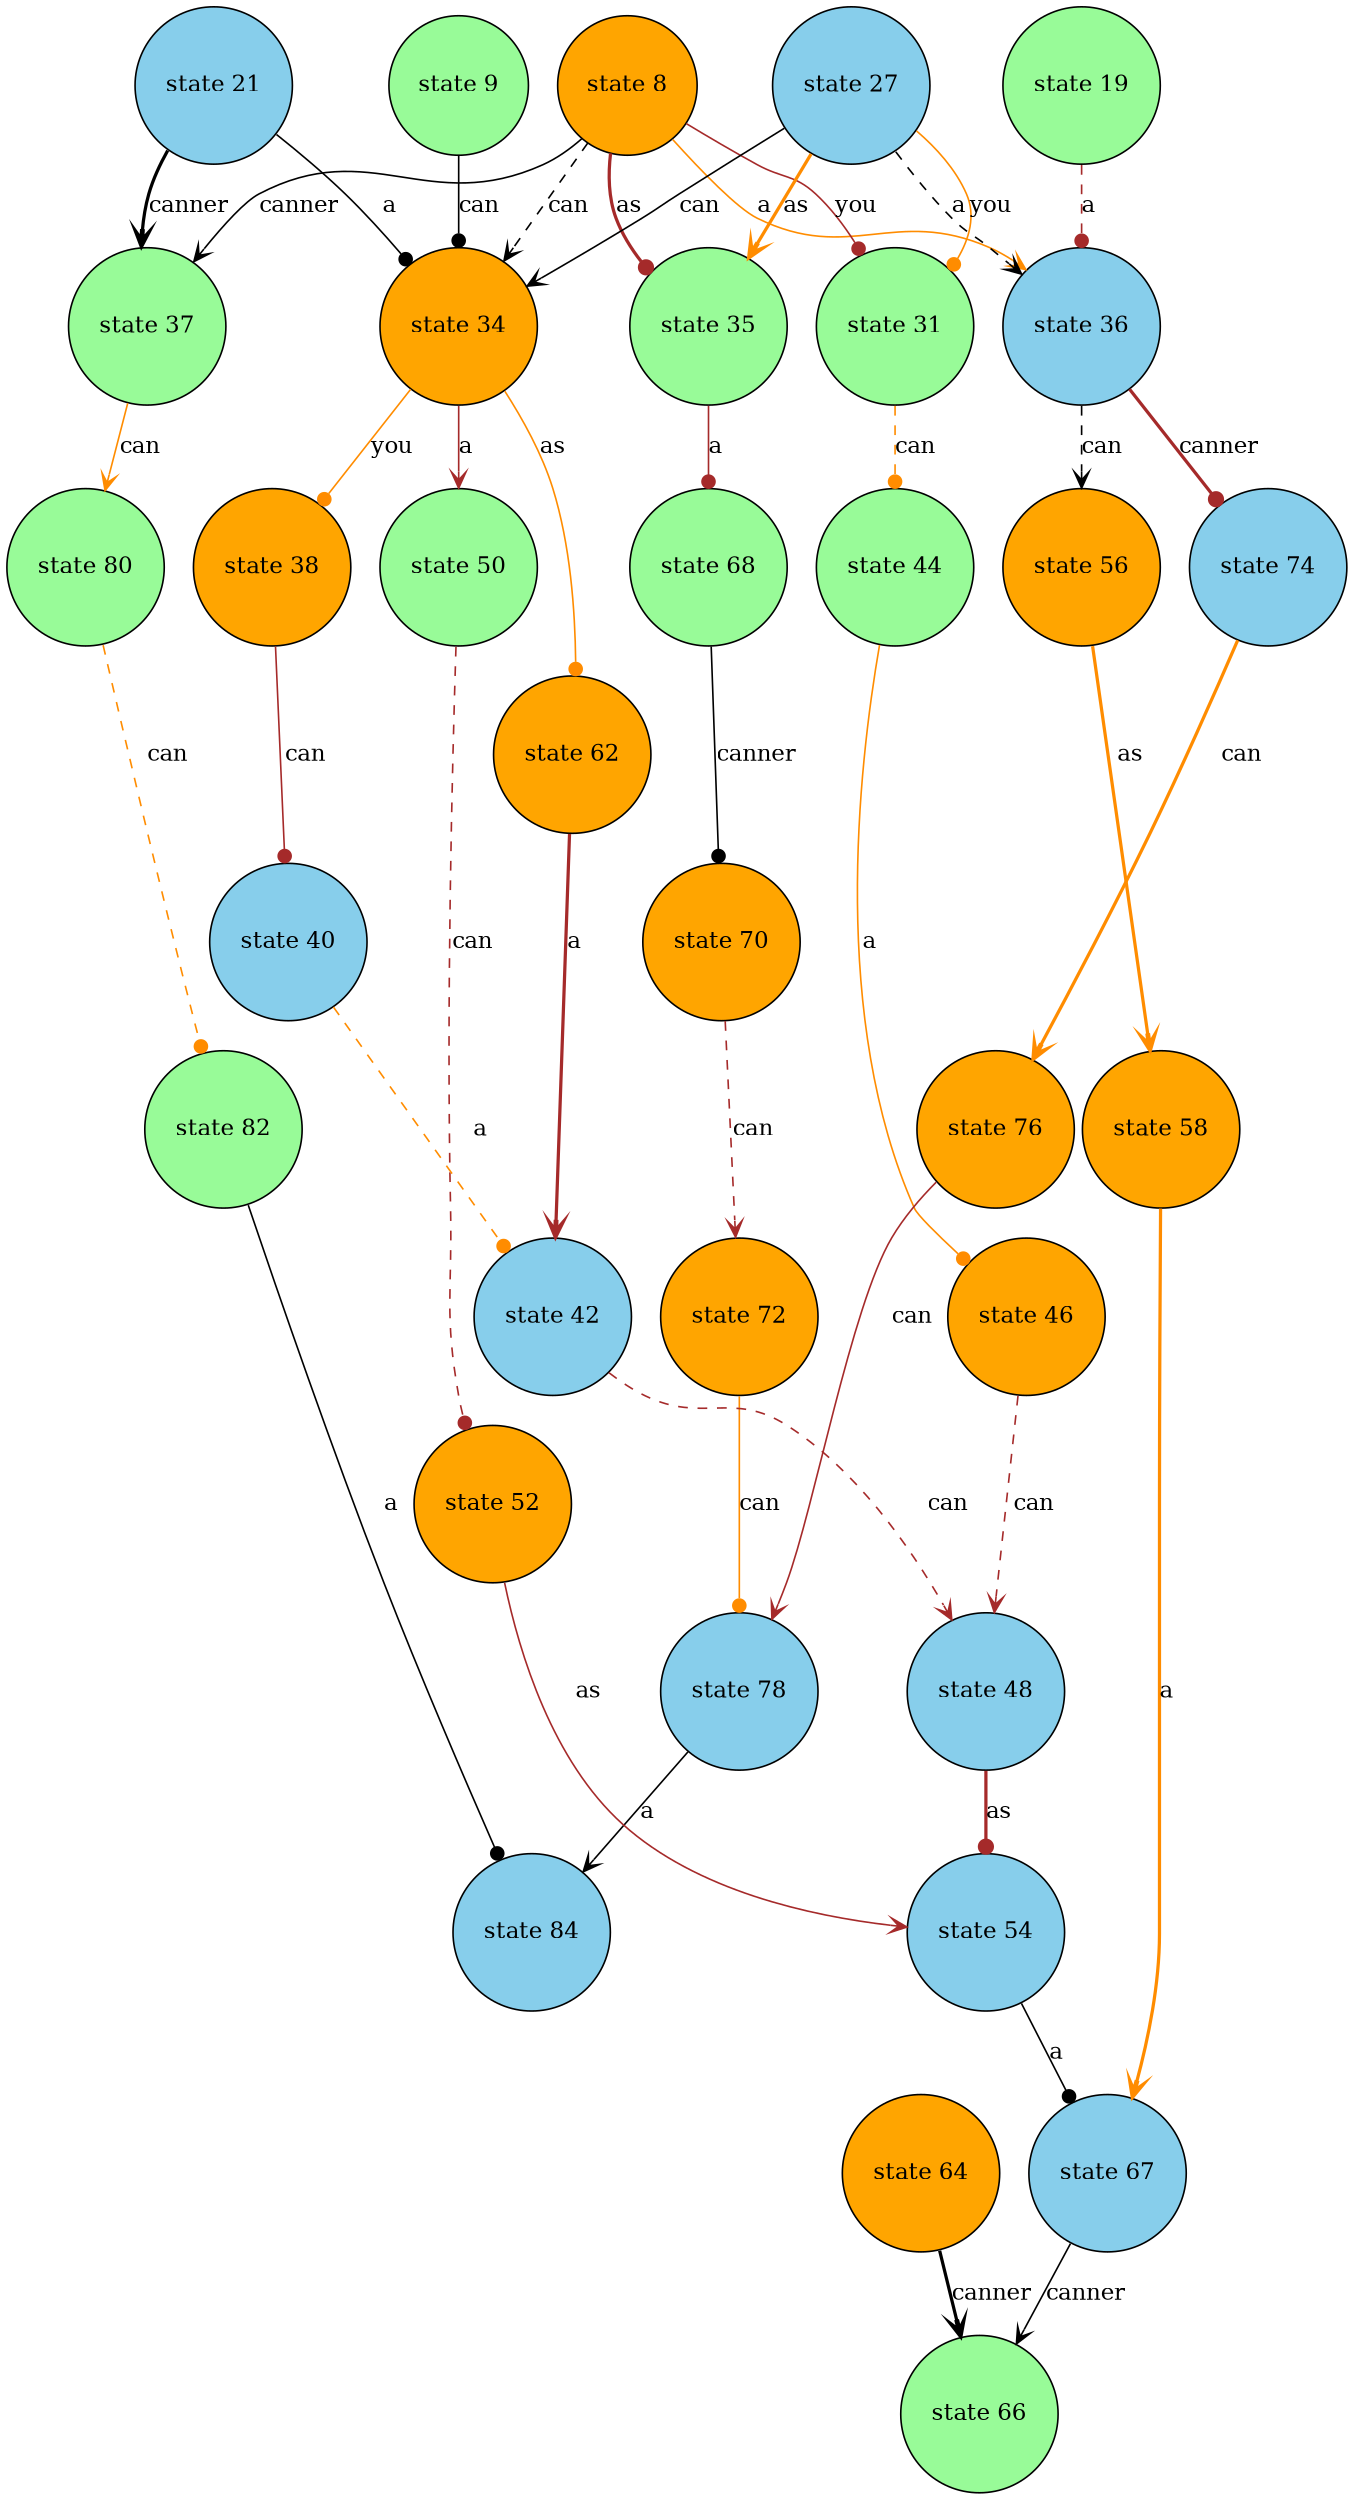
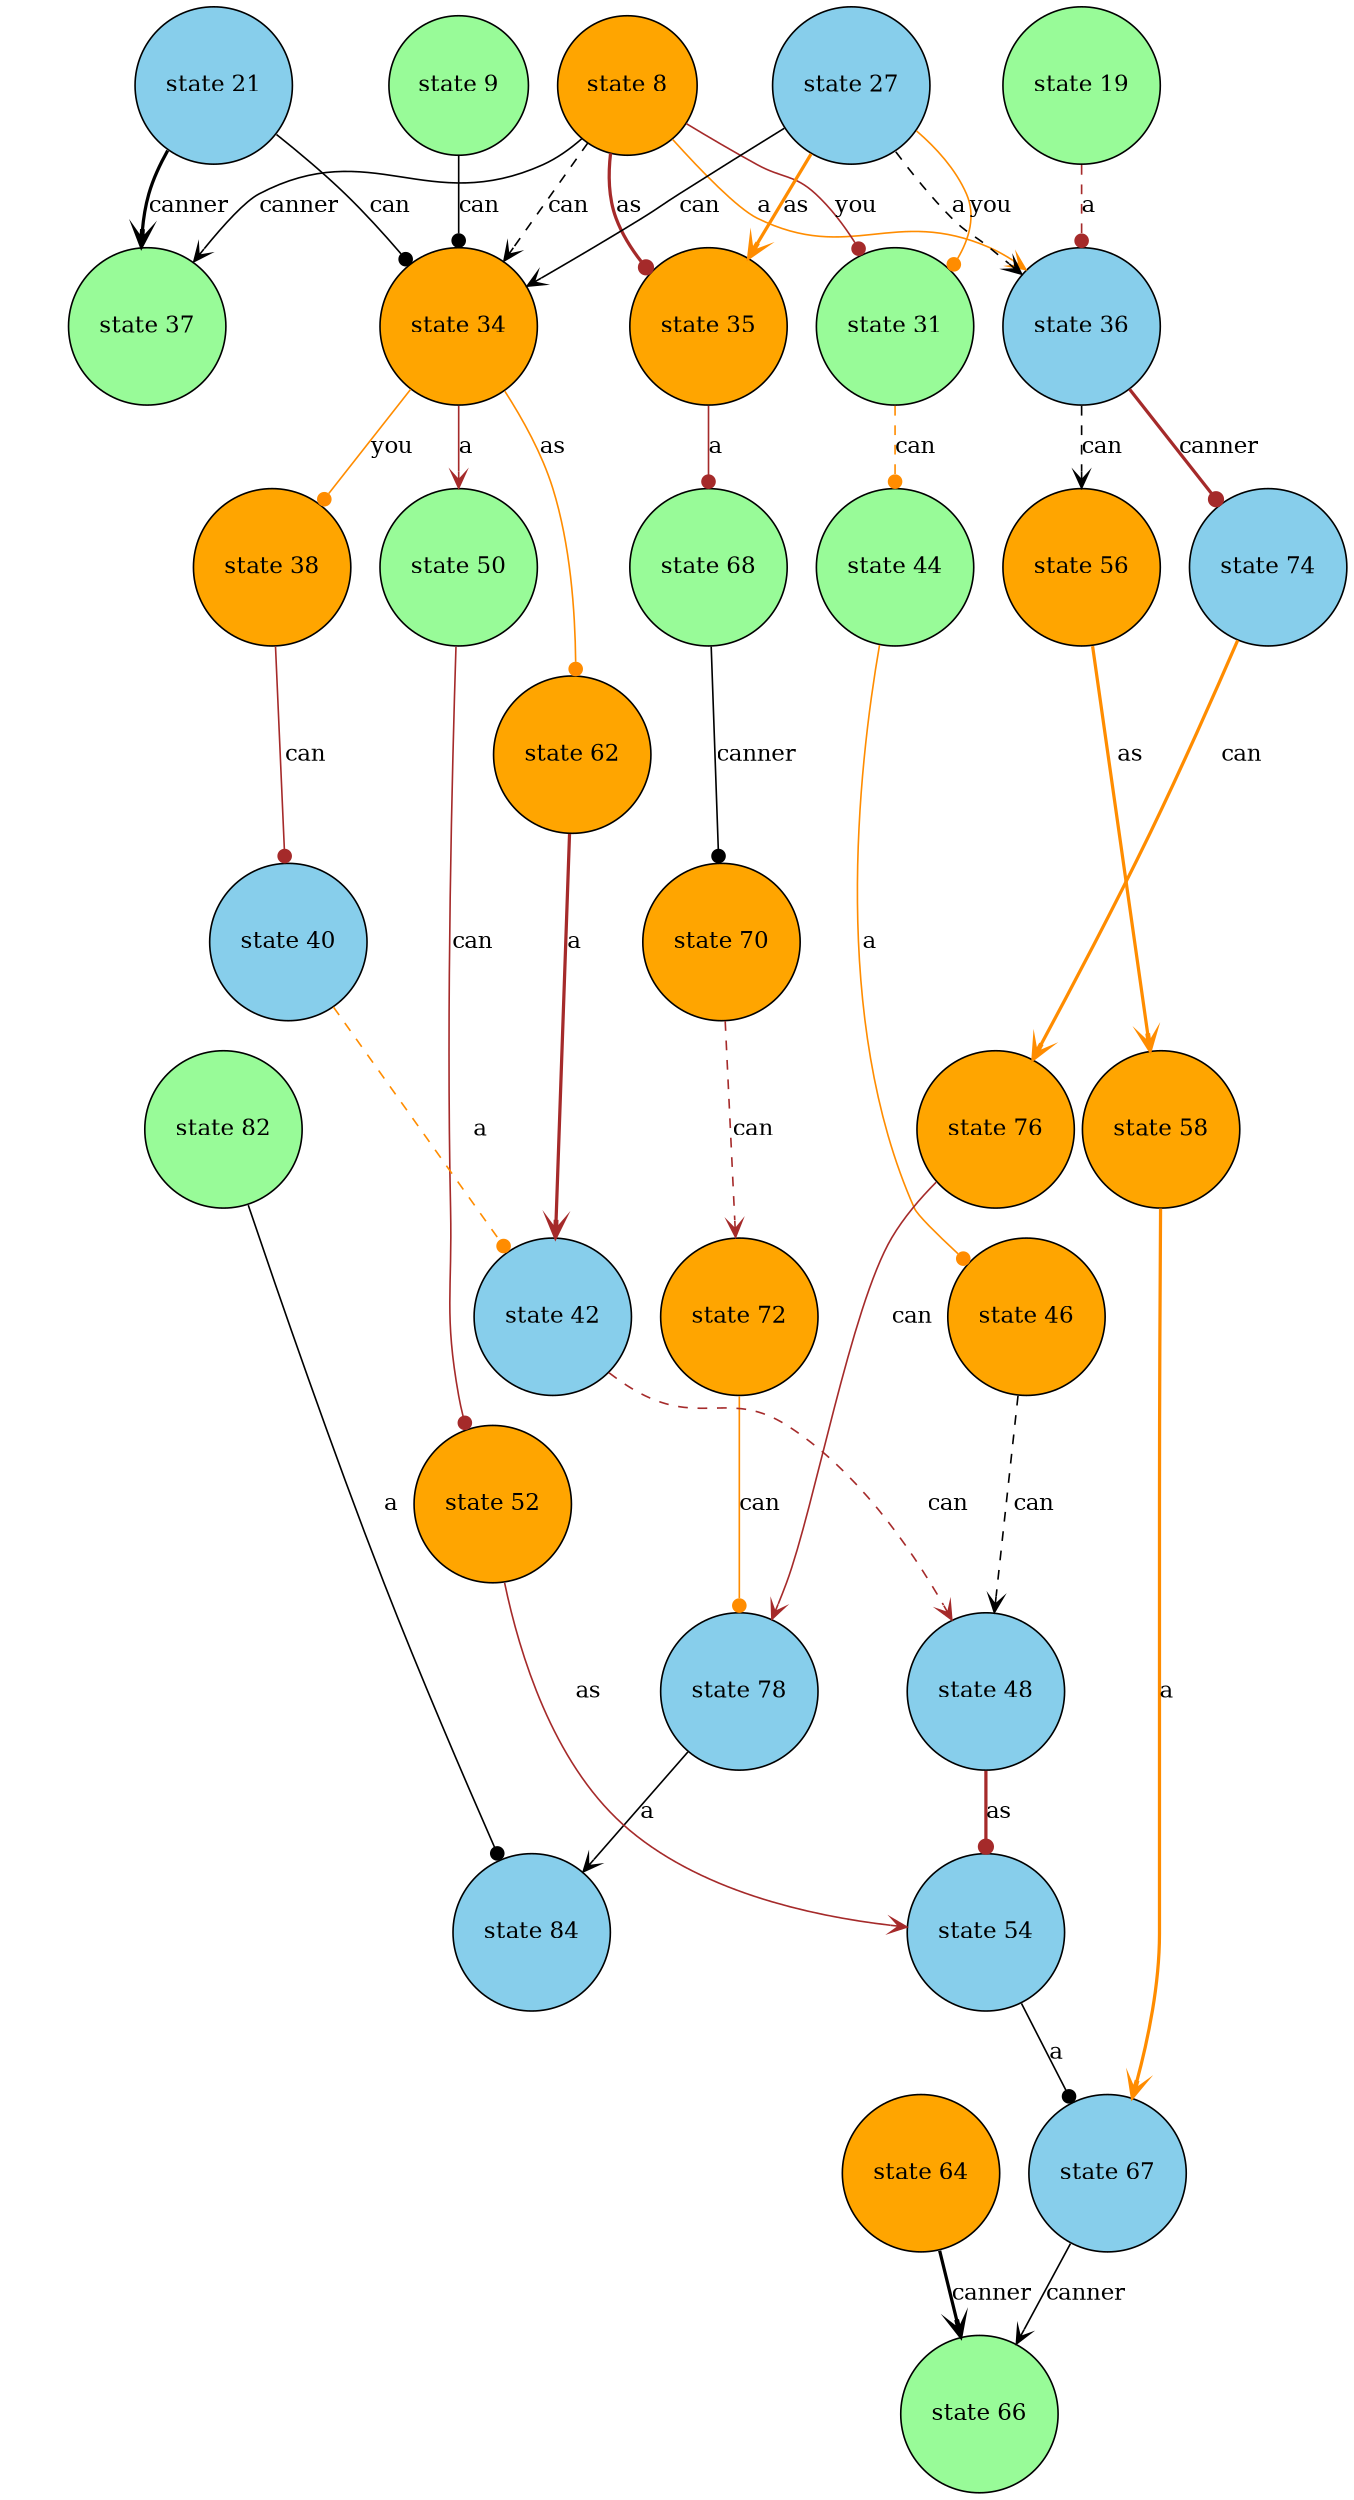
(390, 206) -> (390, 206)
(709, 326) -> (709, 326)
(86, 567) -> none
(449, 1032) -> (449, 1032)
(1007, 1496) -> (1007, 1496)
